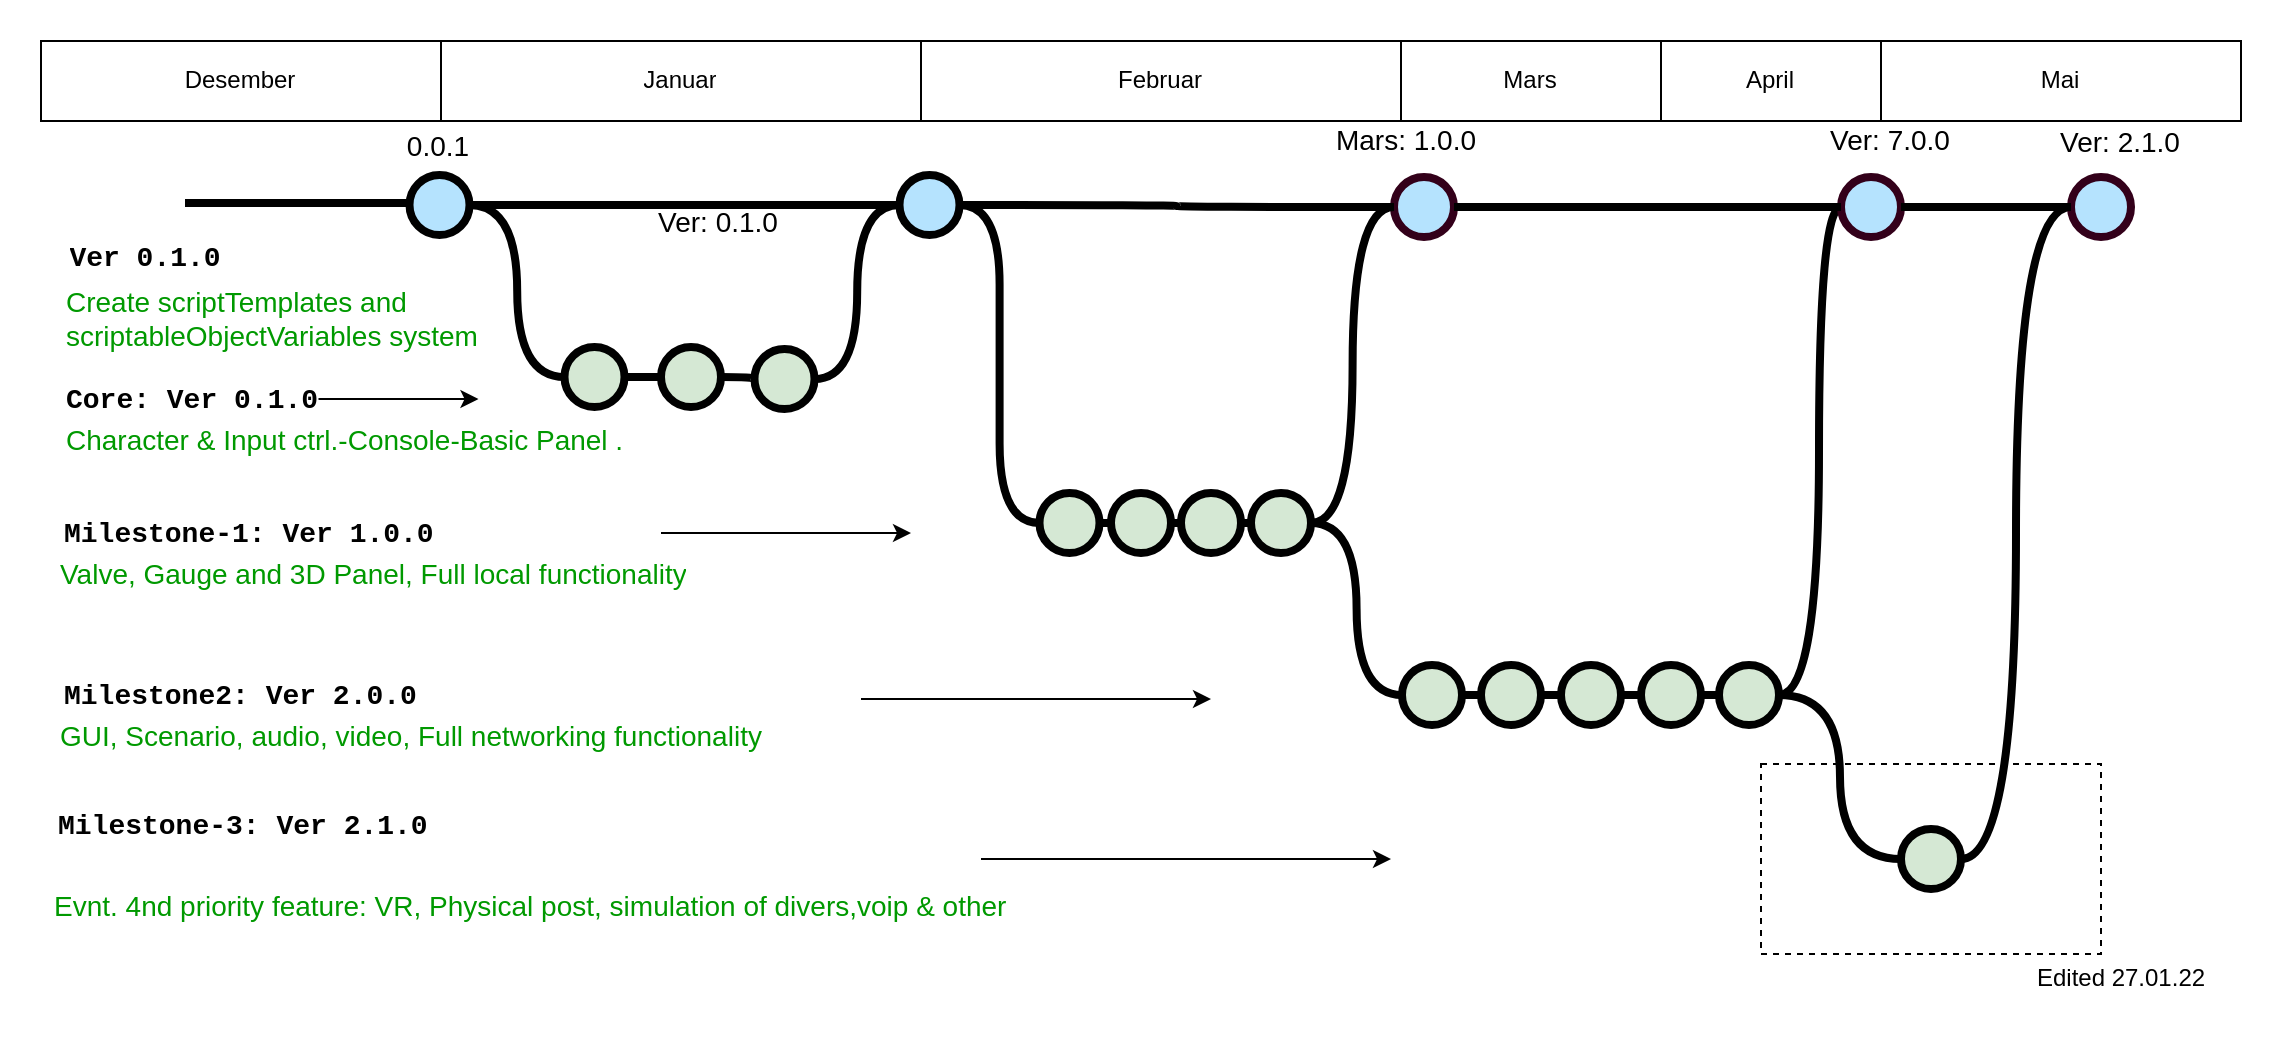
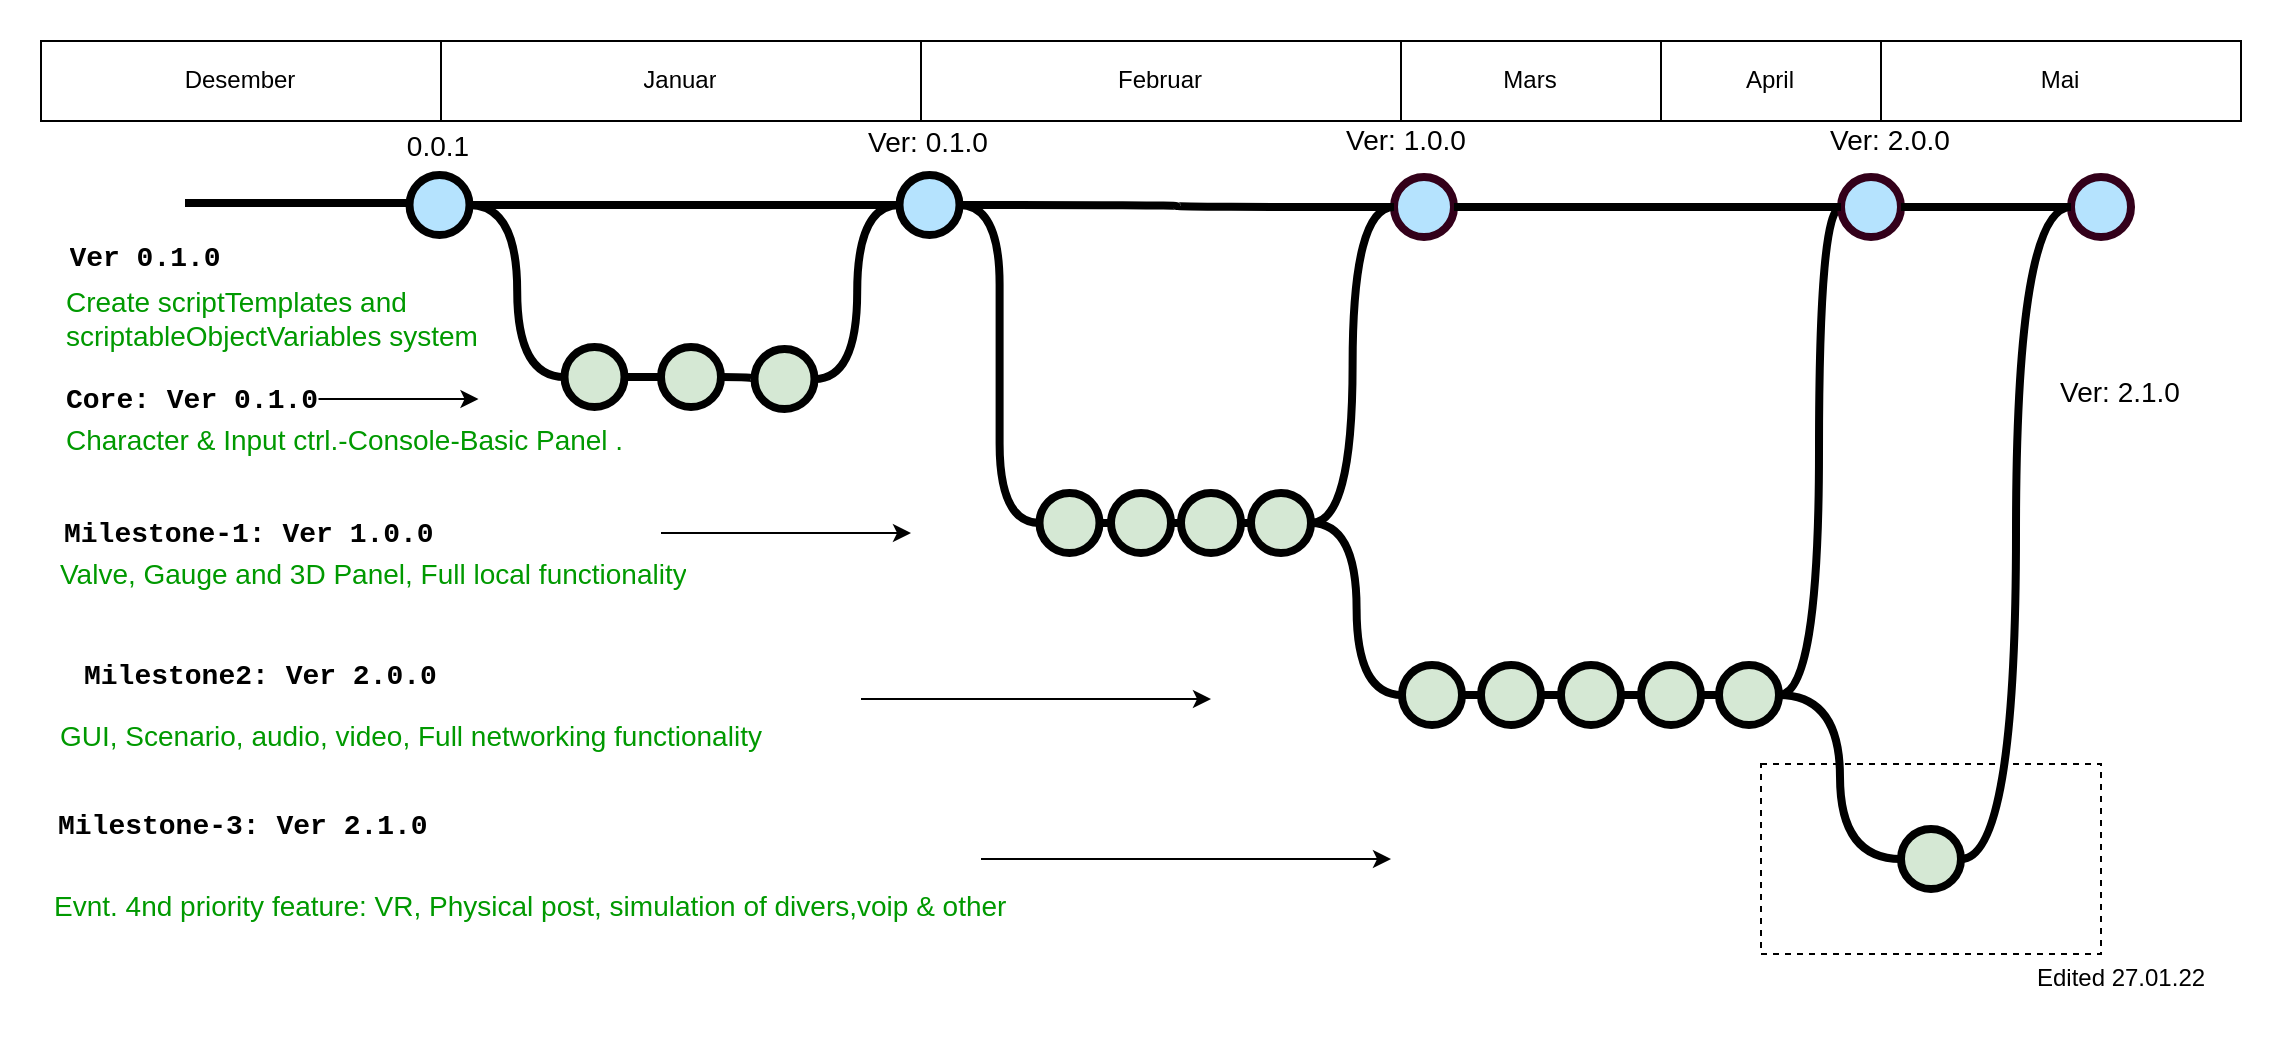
(1407, 139) -> (1407, 139)
(1891, 139) -> (1891, 139)
(2121, 141) -> (2121, 391)
(720, 221) -> (930, 141)
(321, 695) -> (341, 675)
